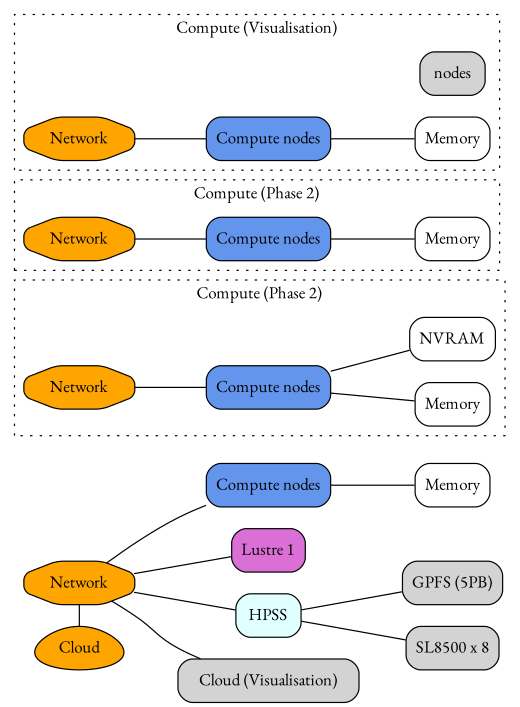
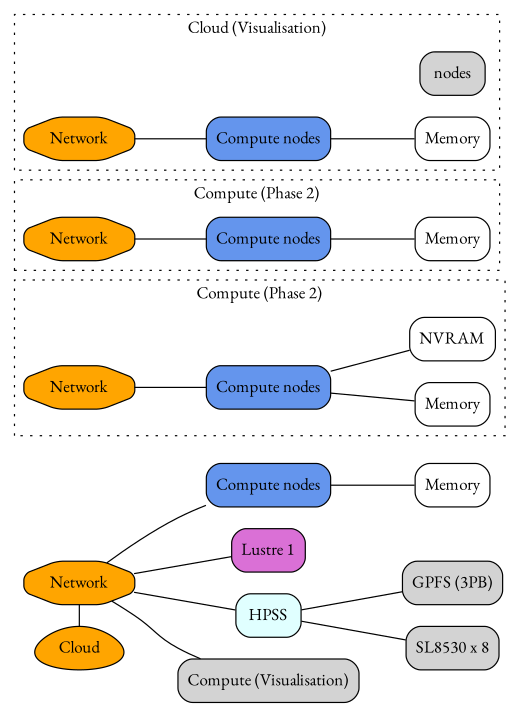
(257, 28) -> (257, 28)
(453, 583) -> (453, 583)
(453, 648) -> (453, 648)
(268, 681) -> (268, 681)
